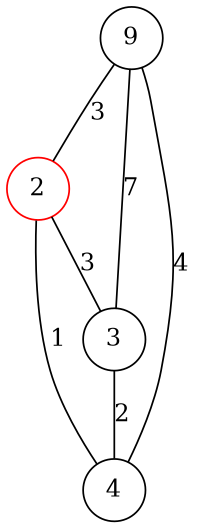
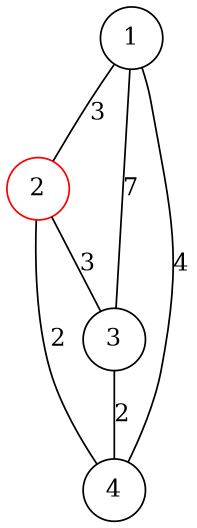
(132, 38) -> (132, 38)
(59, 339) -> (59, 339)
